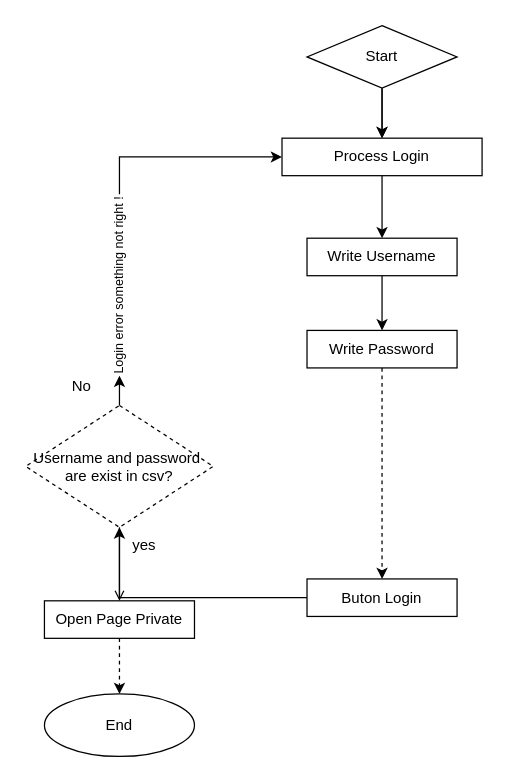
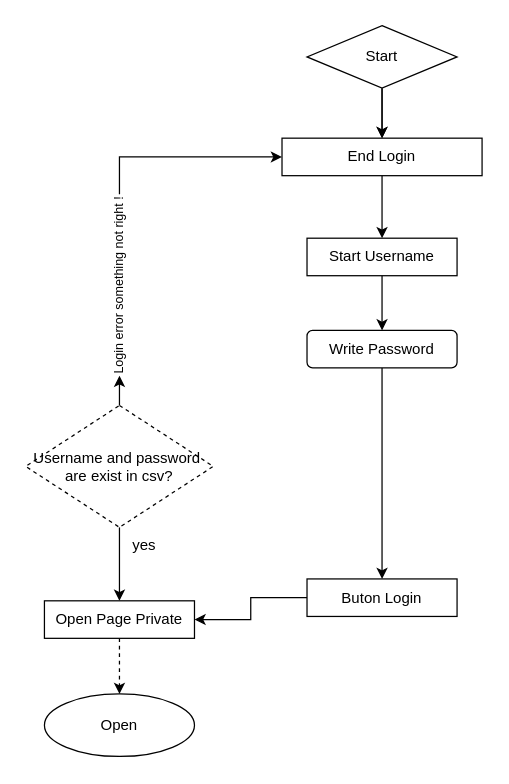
(382, 157) -> (382, 157)
(382, 257) -> (382, 257)
(382, 349) -> (382, 349)
(82, 387) -> none
(382, 470) -> (382, 470)
(119, 530) -> (119, 530)
(186, 598) -> (238, 619)
(119, 726) -> (119, 726)
